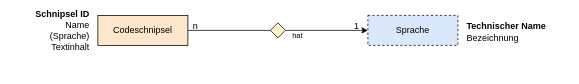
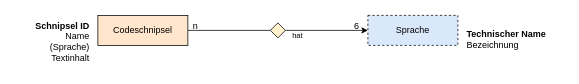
(357, 27) -> (357, 27)
(53, 30) -> (53, 42)
(514, 32) -> (514, 39)
